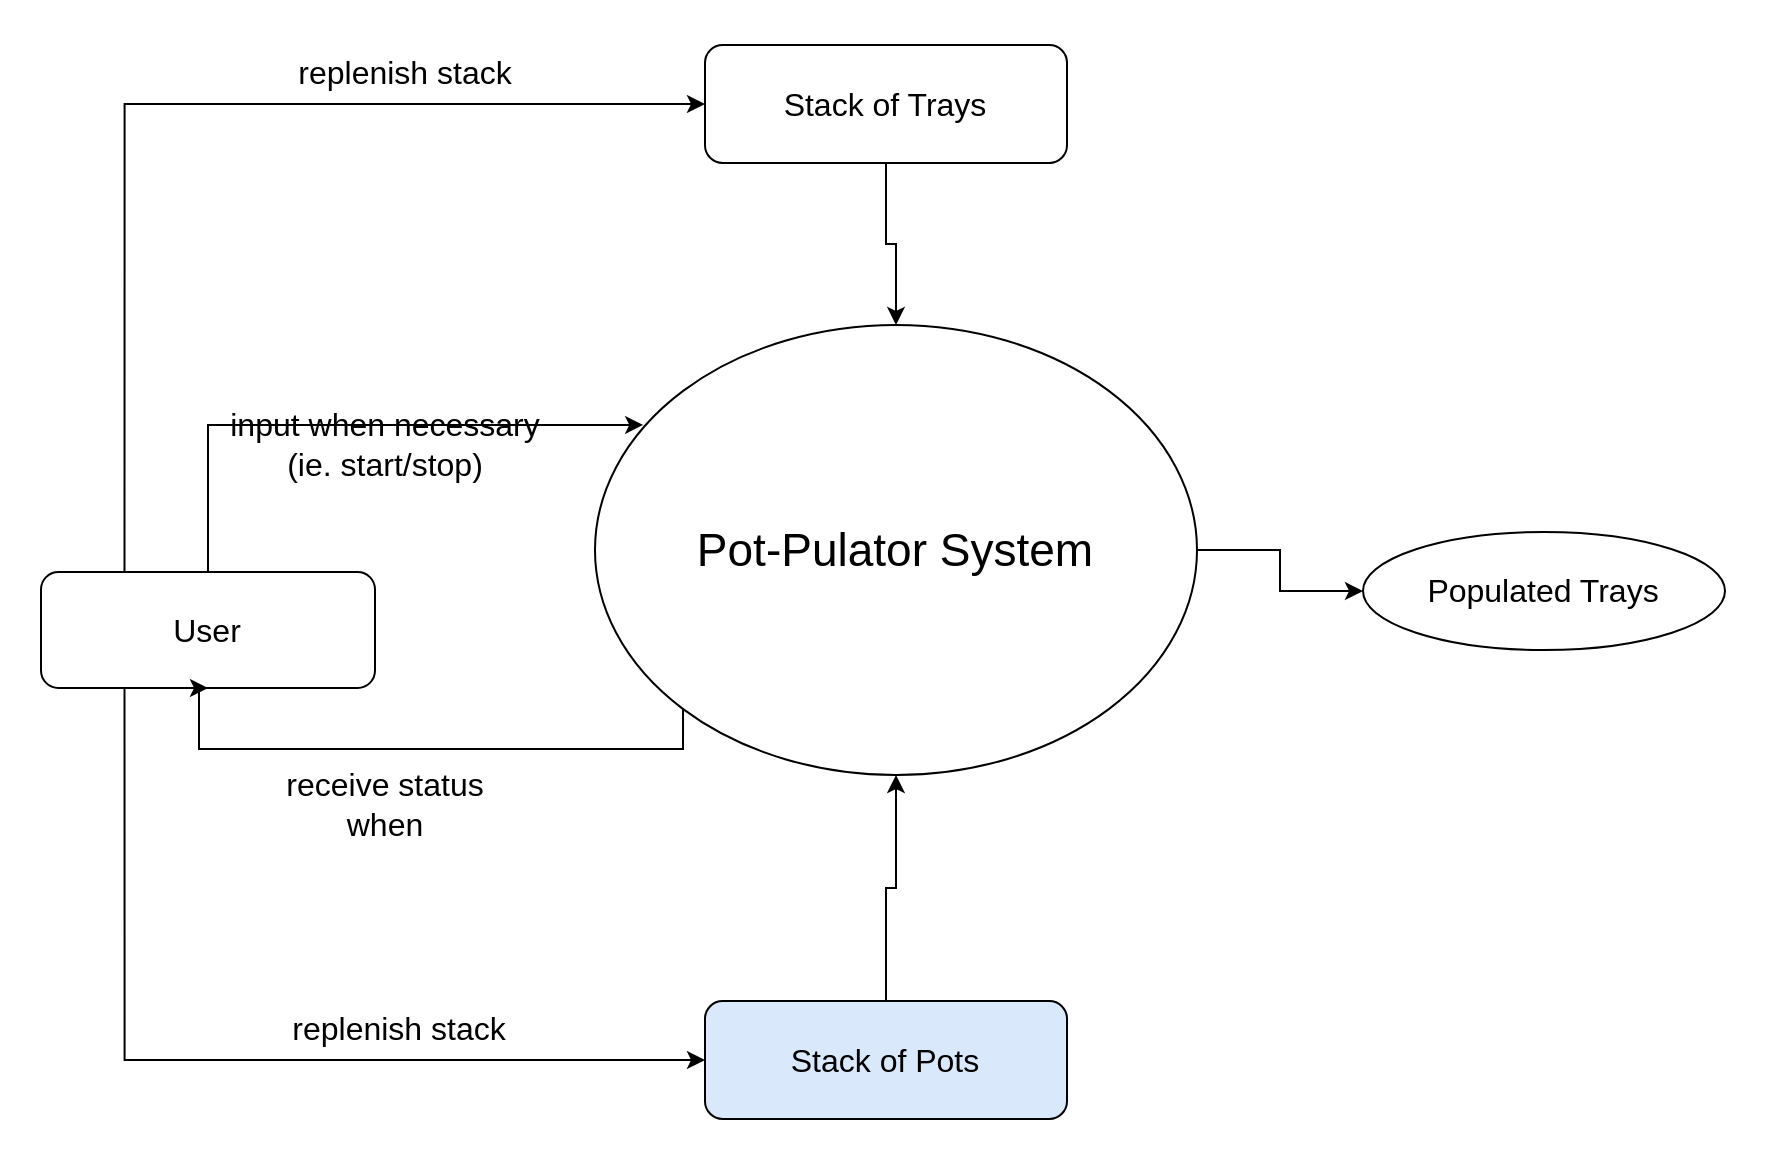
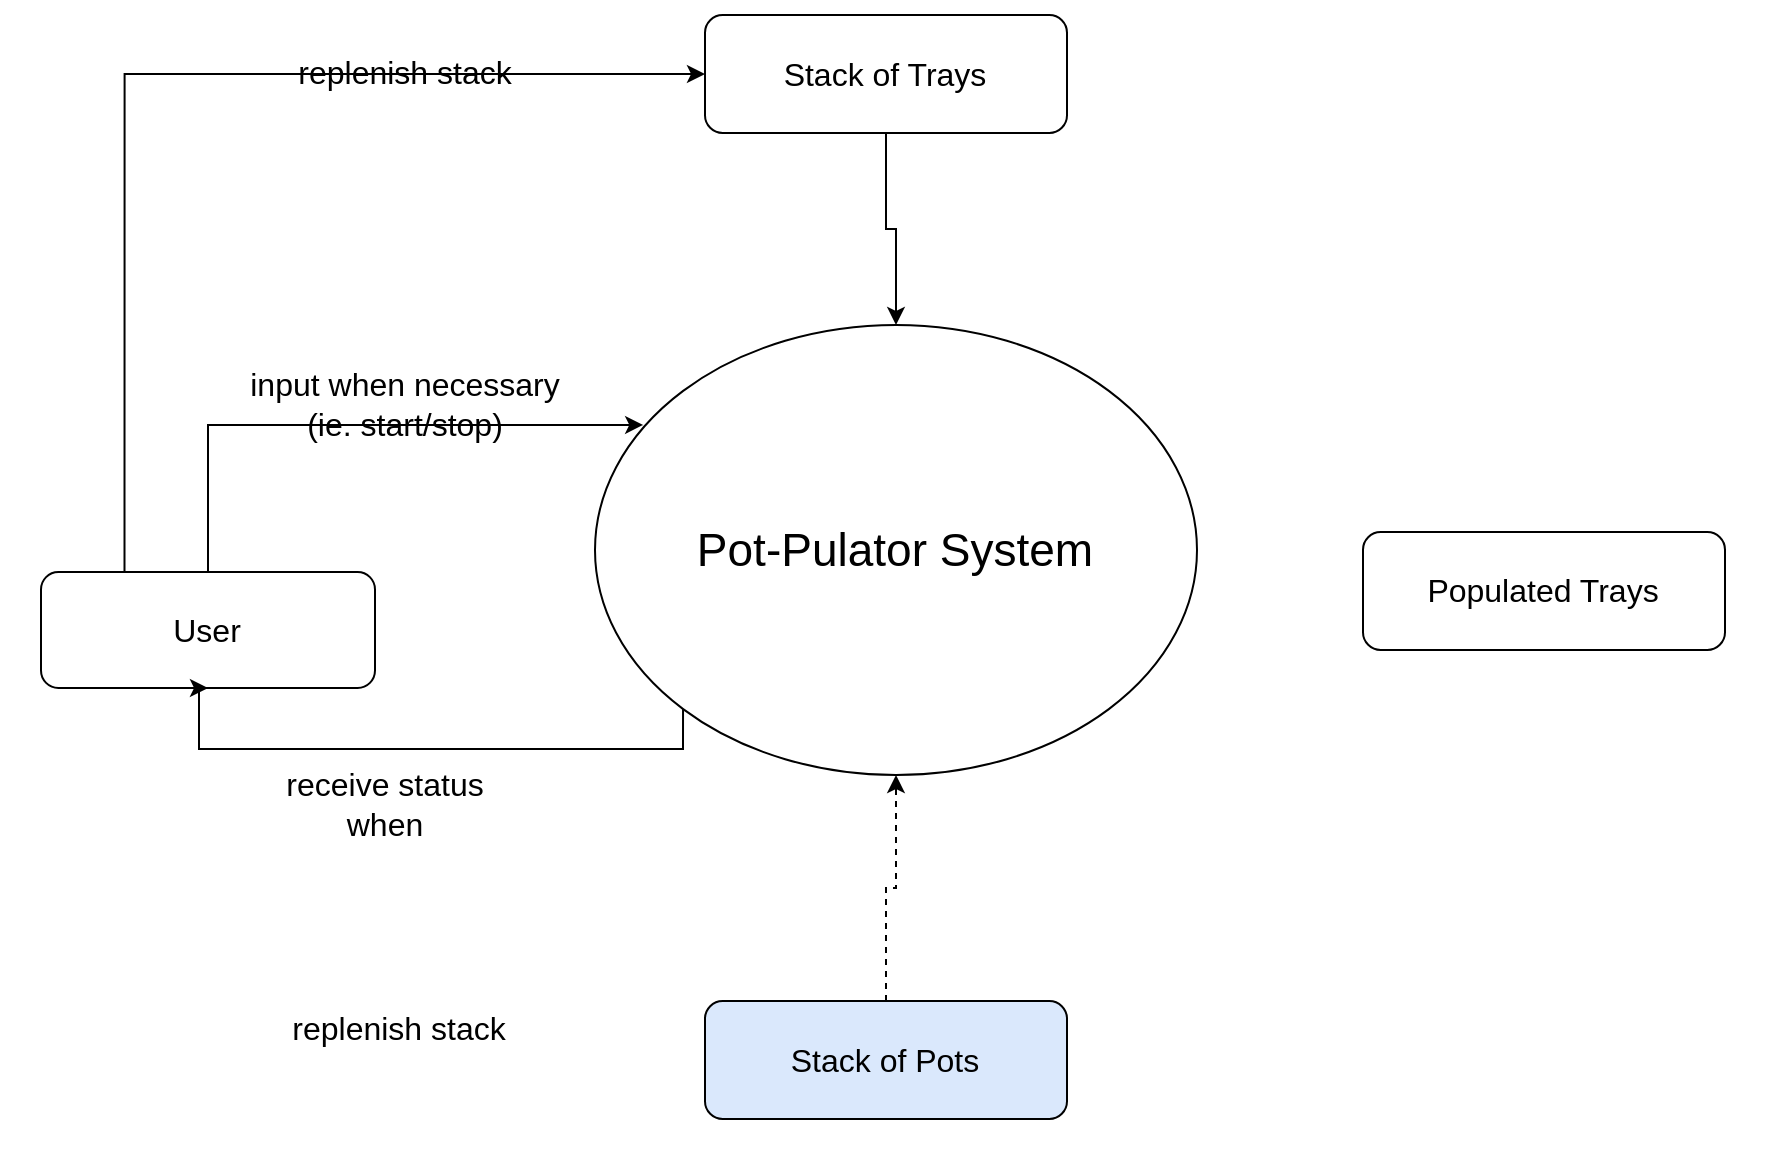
(886, 104) -> (886, 74)
(384, 445) -> (404, 405)
(1280, 564) -> none
(1544, 591) -> (1544, 591)
(886, 890) -> (886, 890)
(222, 1060) -> none
